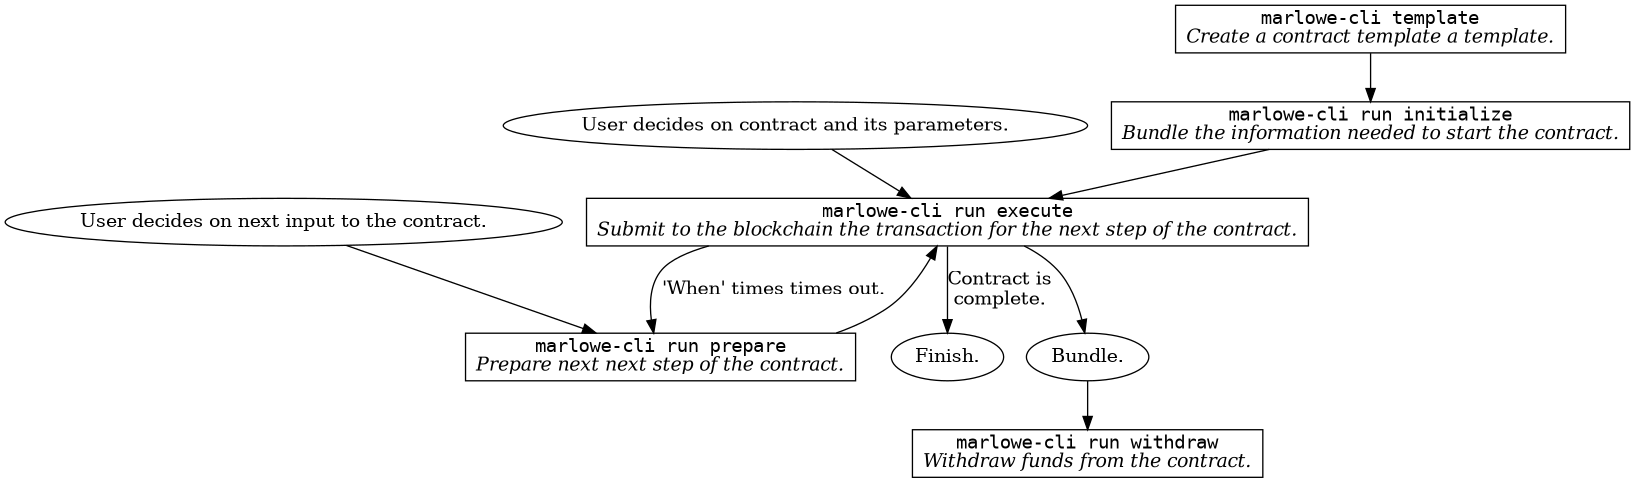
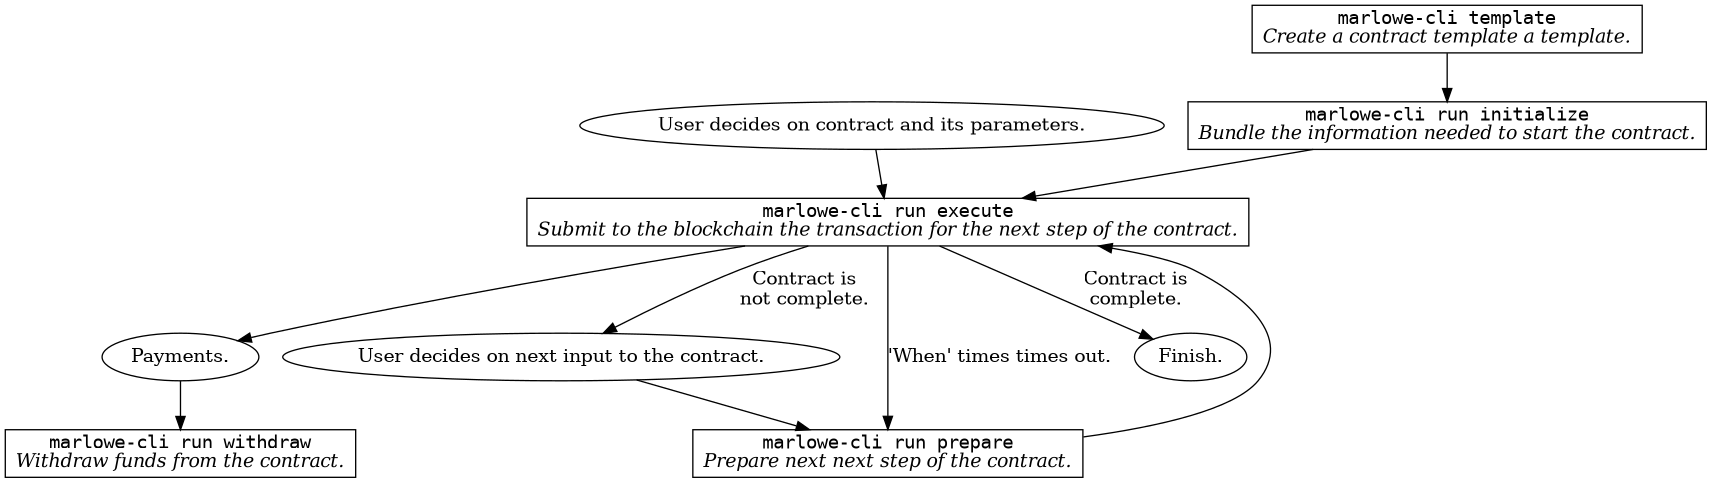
none -> (710, 282)
(1088, 357) -> (180, 357)
